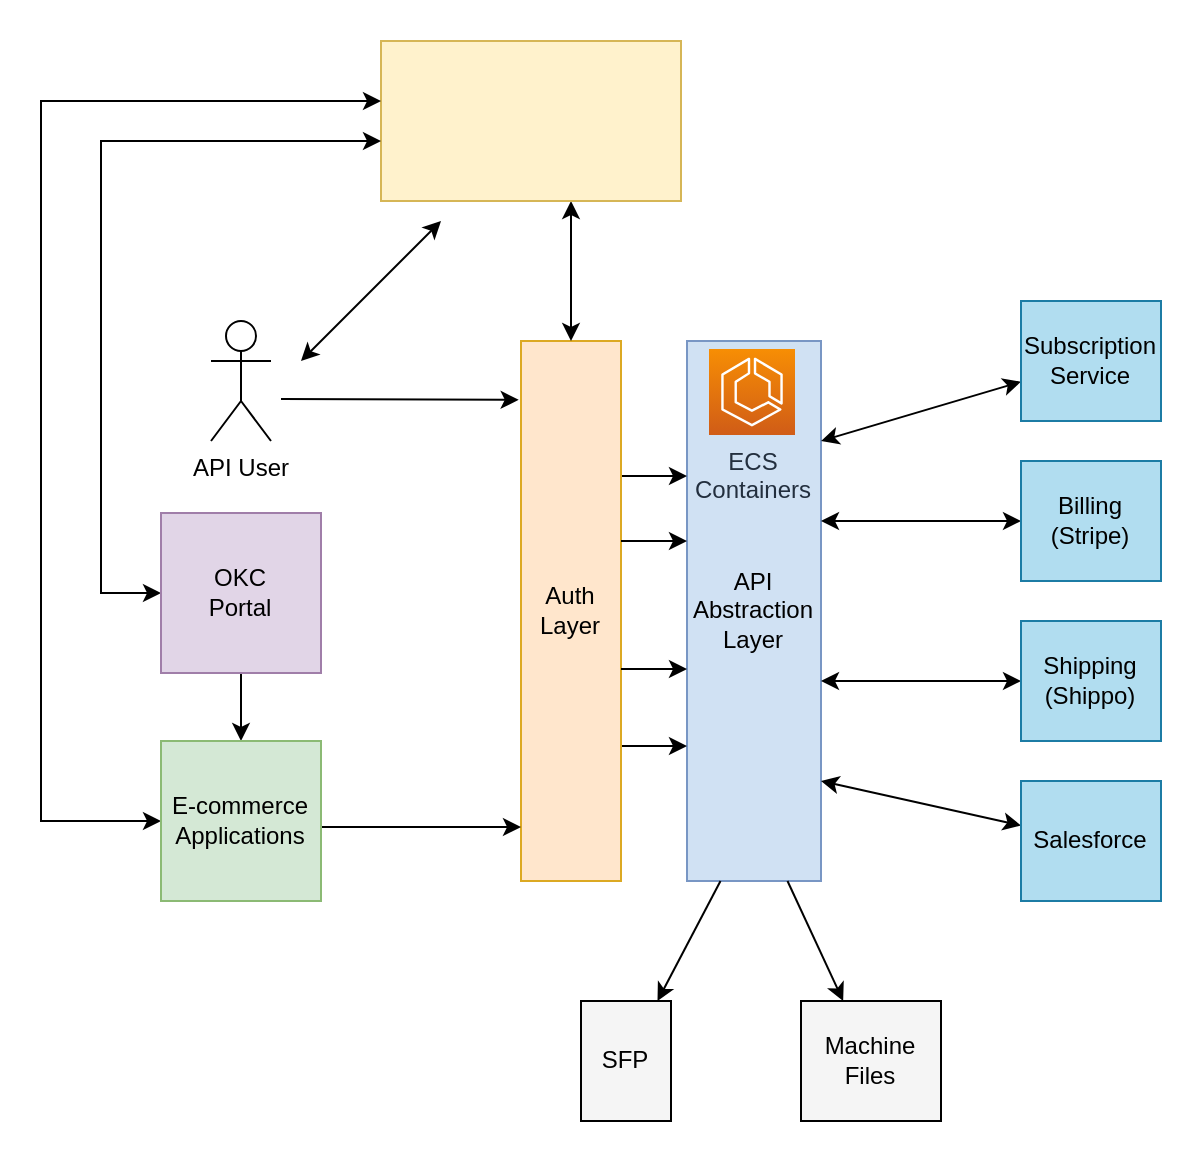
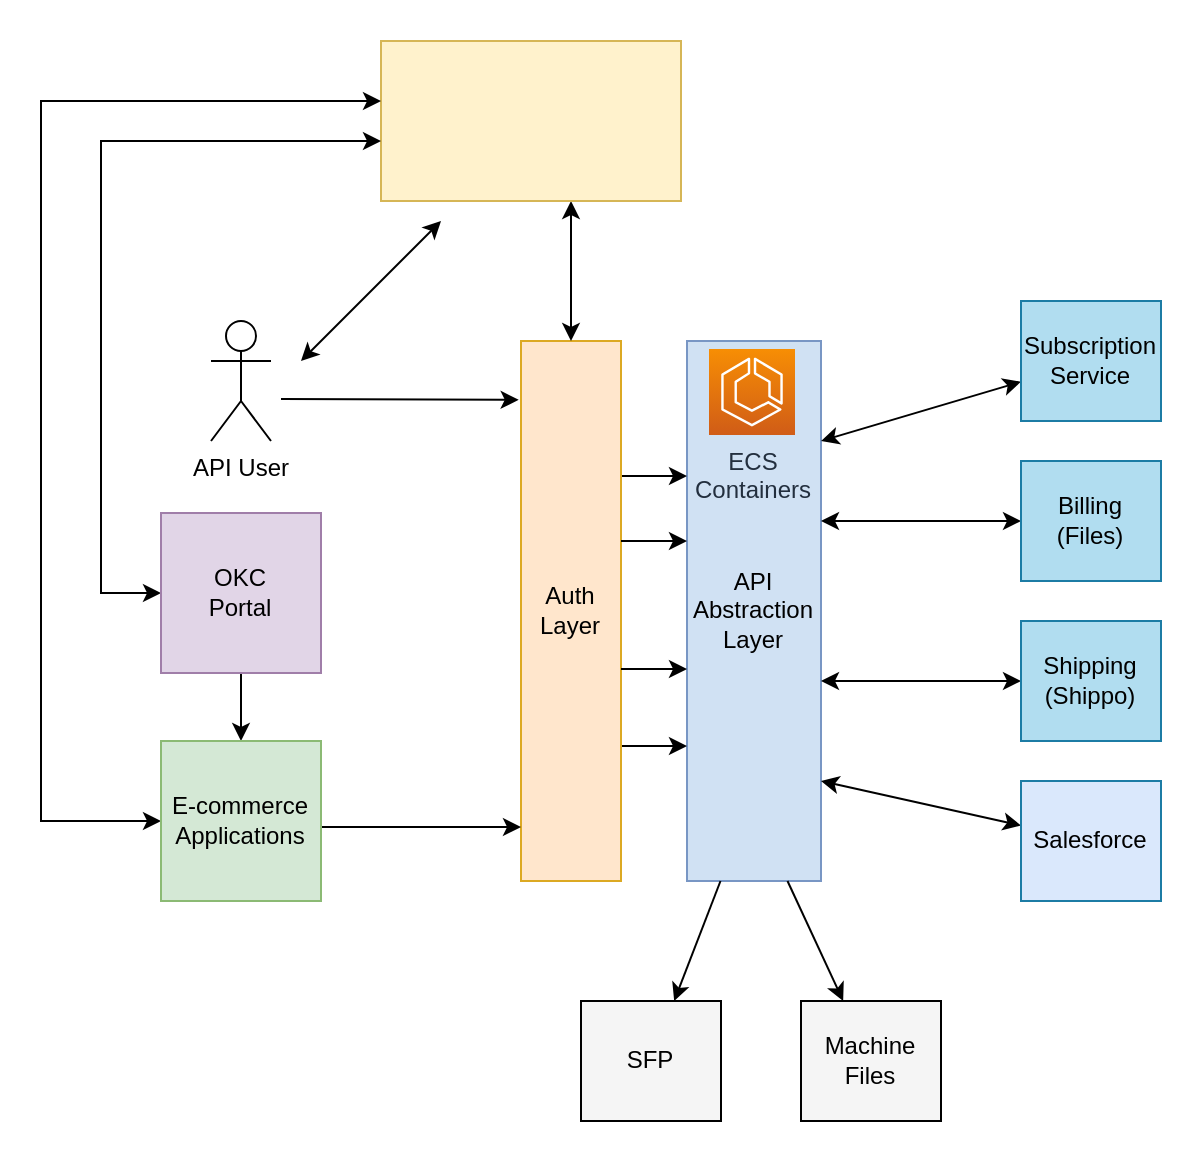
(1091, 521) -> (1091, 521)
(1091, 841) -> (1091, 841)
(626, 1061) -> (651, 1061)
